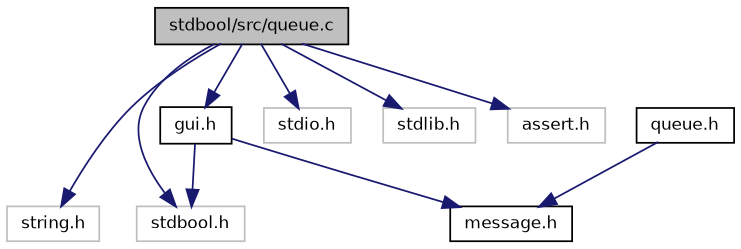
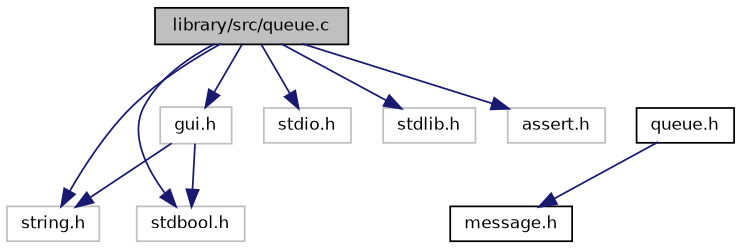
(252, 26) -> (252, 26)
(196, 125) -> (196, 125)
(337, 171) -> (131, 170)
